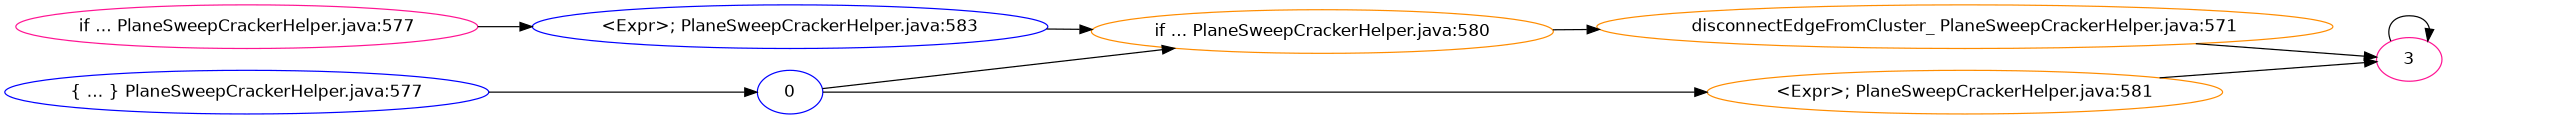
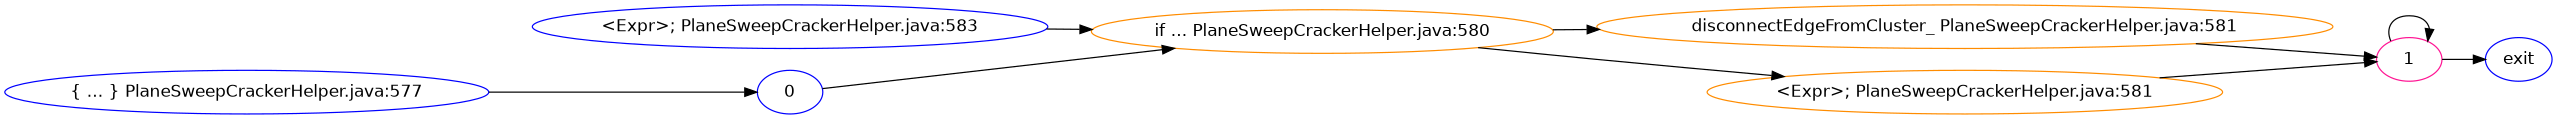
(247, 27) -> none
(1965, 27) -> (1965, 27)
(2409, 59) -> (2409, 59)
none -> (2519, 59)
(1259, 92) -> (1625, 62)
